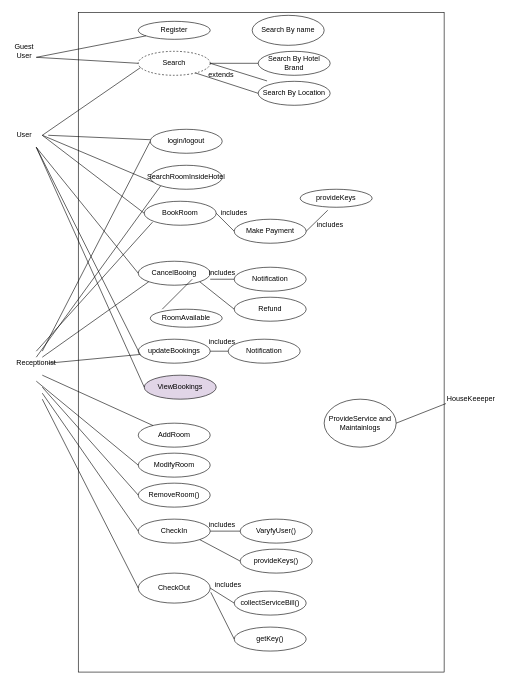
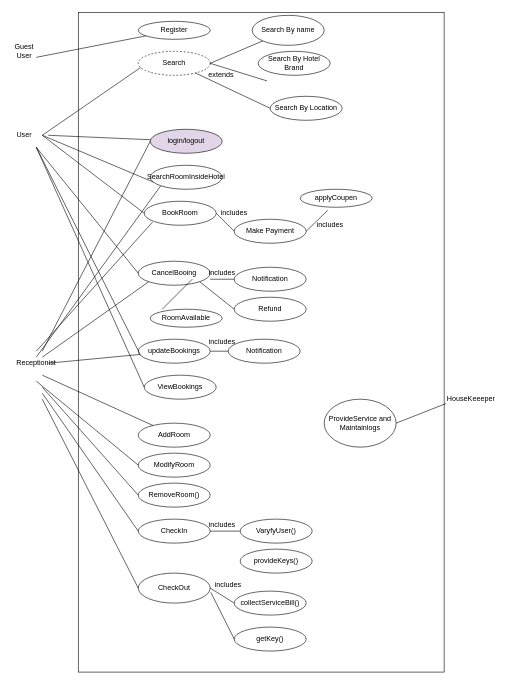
(89, 60) -> none
(236, 63) -> (238, 52)
(294, 93) -> (306, 108)
(186, 141) -> (186, 141)
(336, 198) -> (336, 198)
(180, 387) -> (180, 387)
(220, 550) -> none
